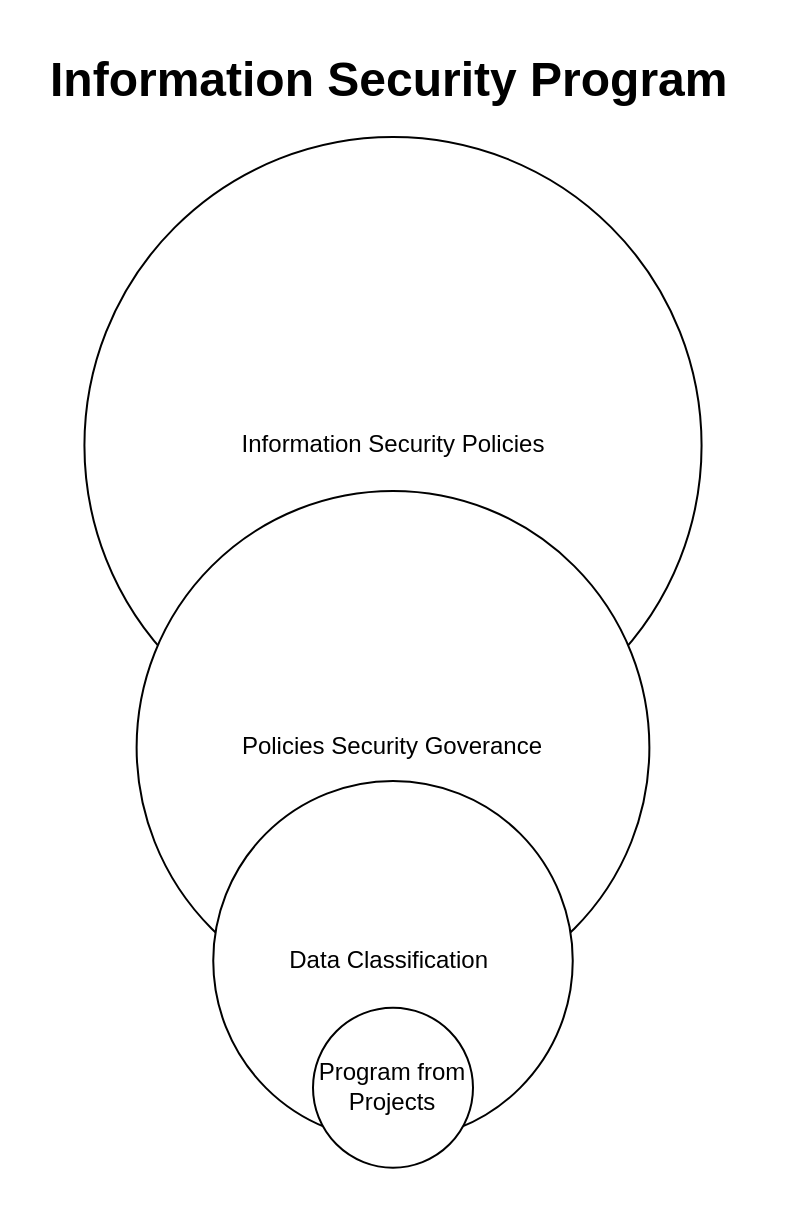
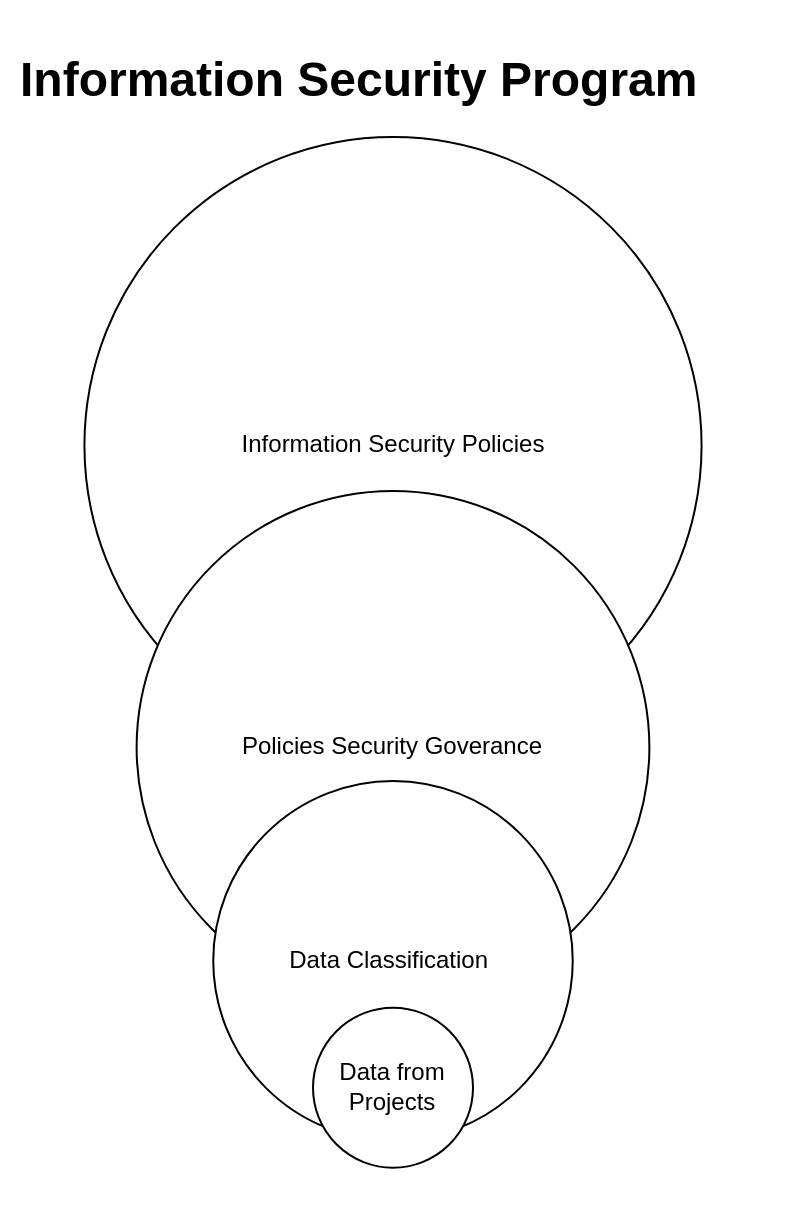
(393, 76) -> (363, 76)
(393, 1087) -> (393, 1087)
